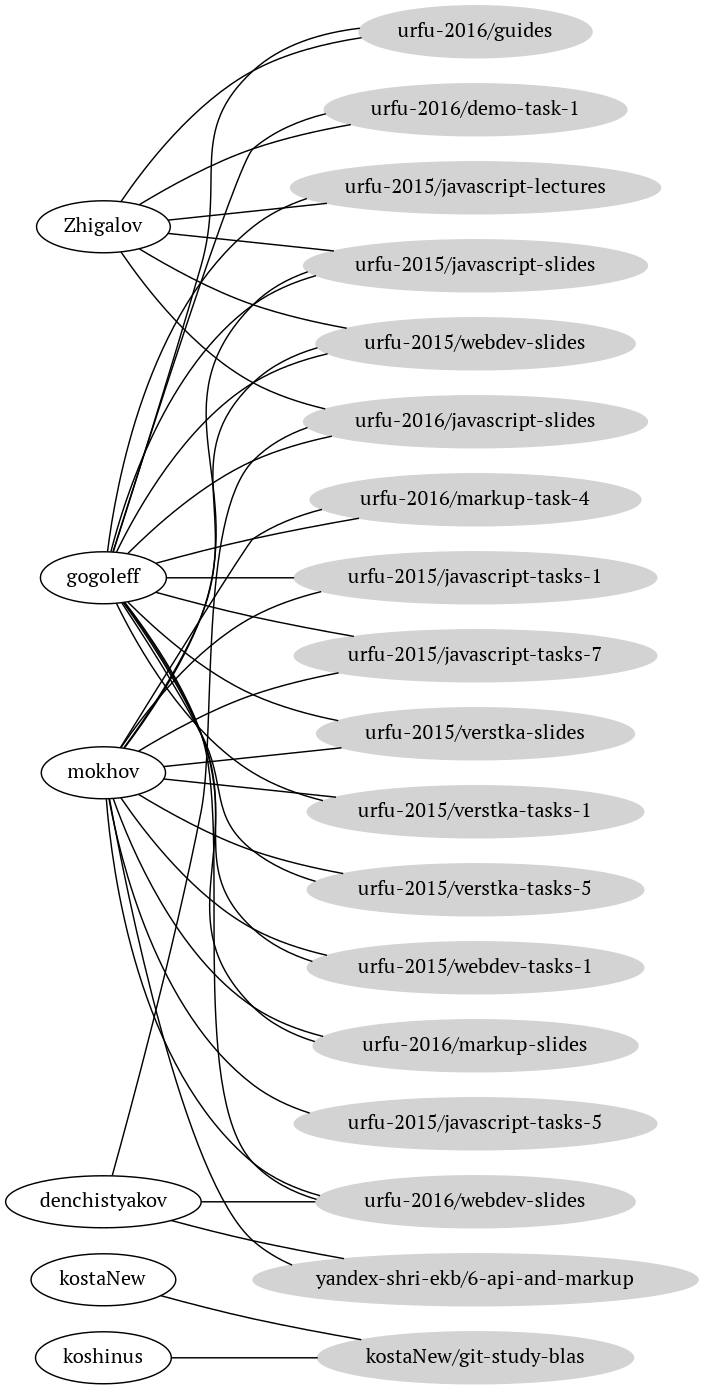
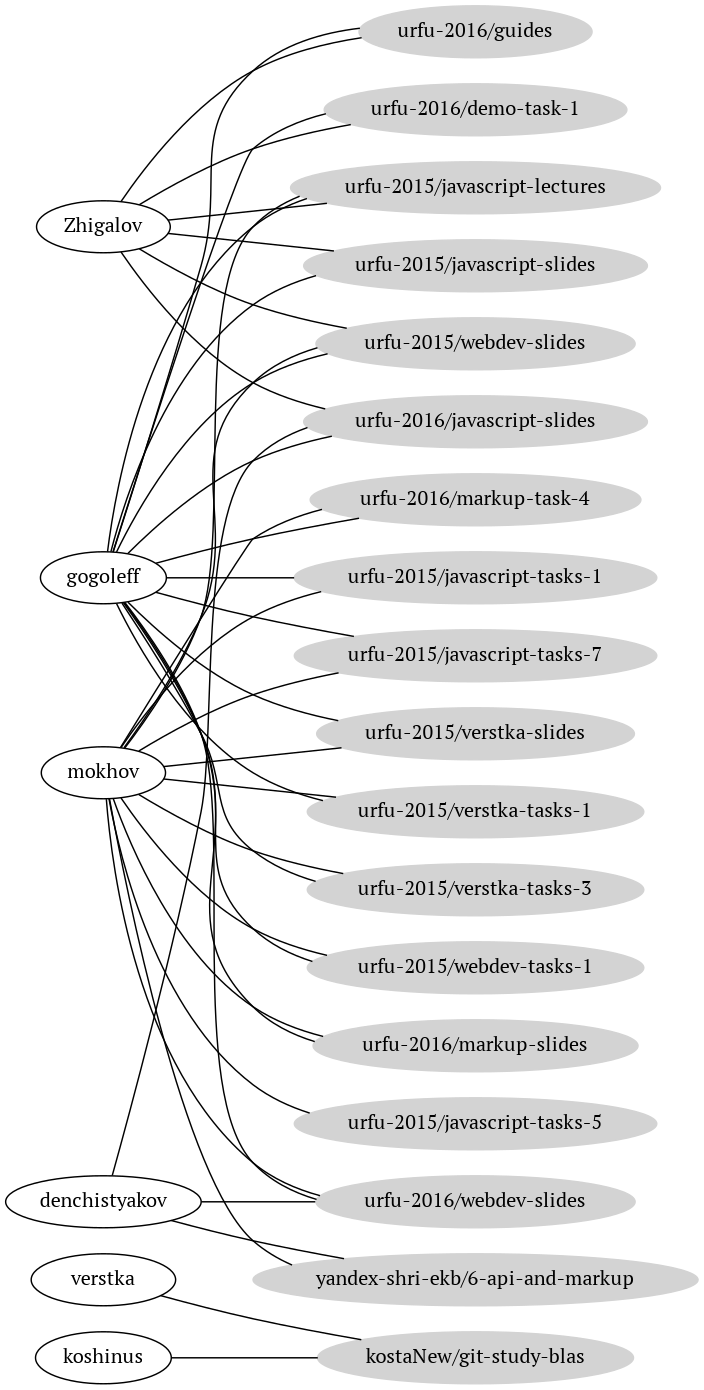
(207, 404) -> (216, 391)
(476, 890) -> (476, 890)
(103, 1280) -> (103, 1280)
